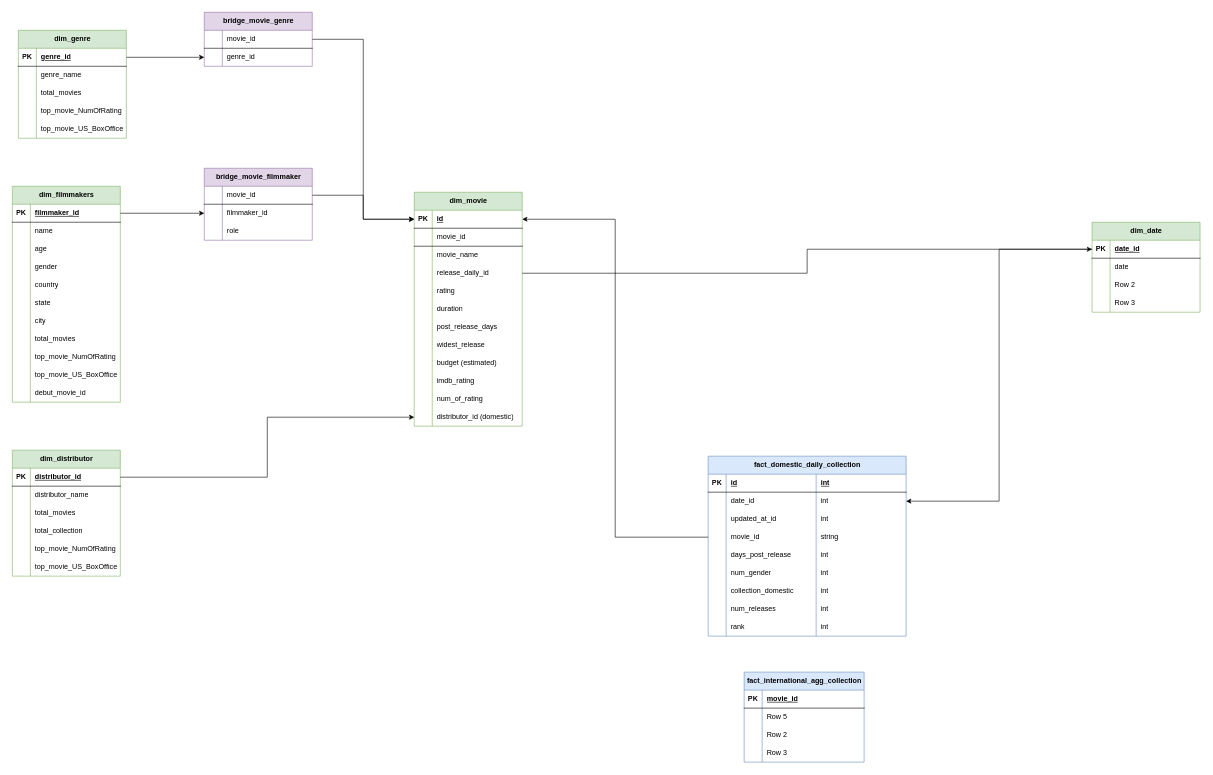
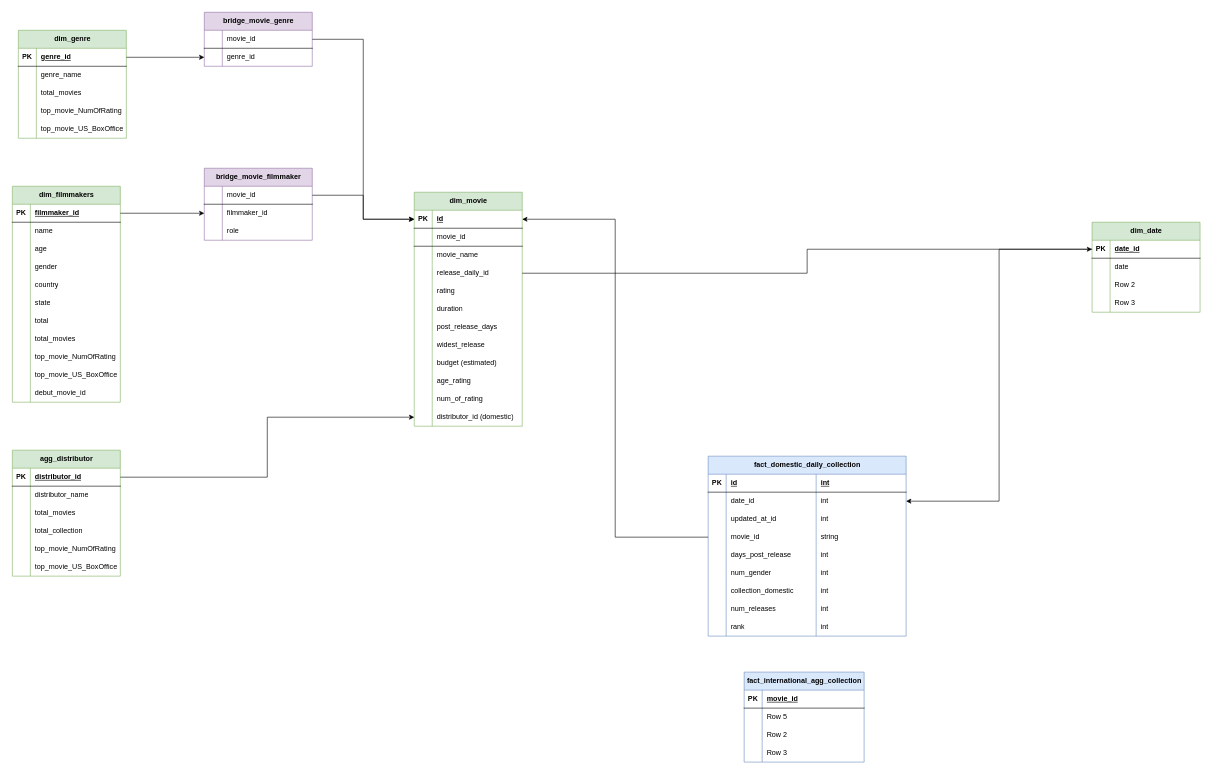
(42, 321) -> (44, 321)
(457, 381) -> (456, 381)
(67, 459) -> (67, 459)
